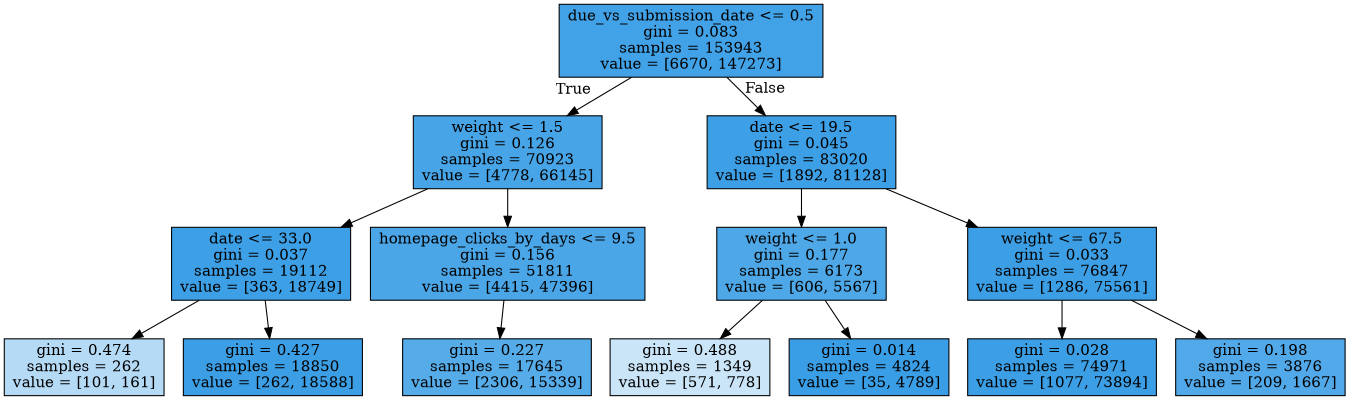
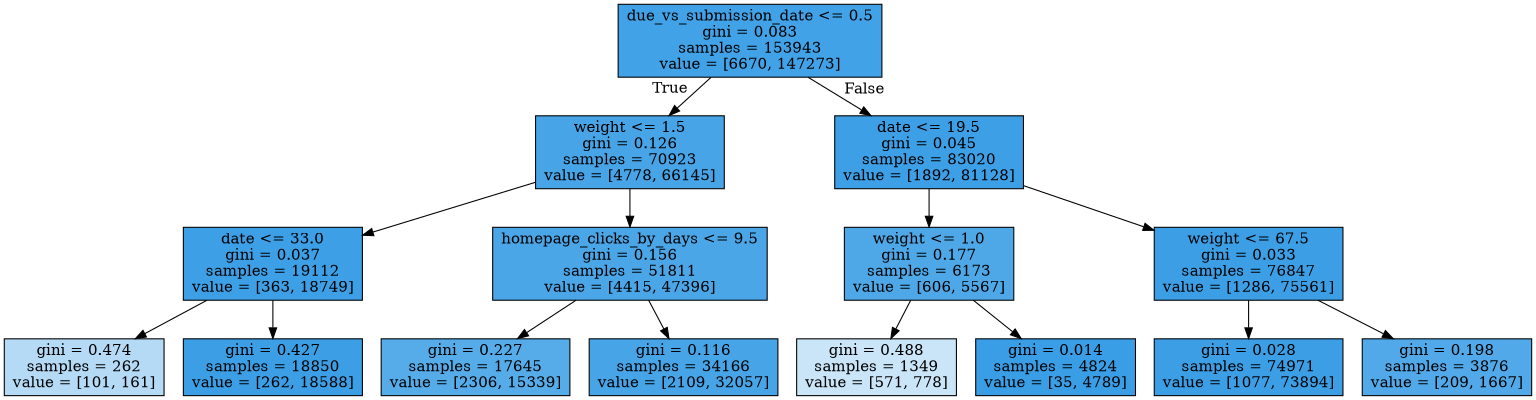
none -> (684, 367)
